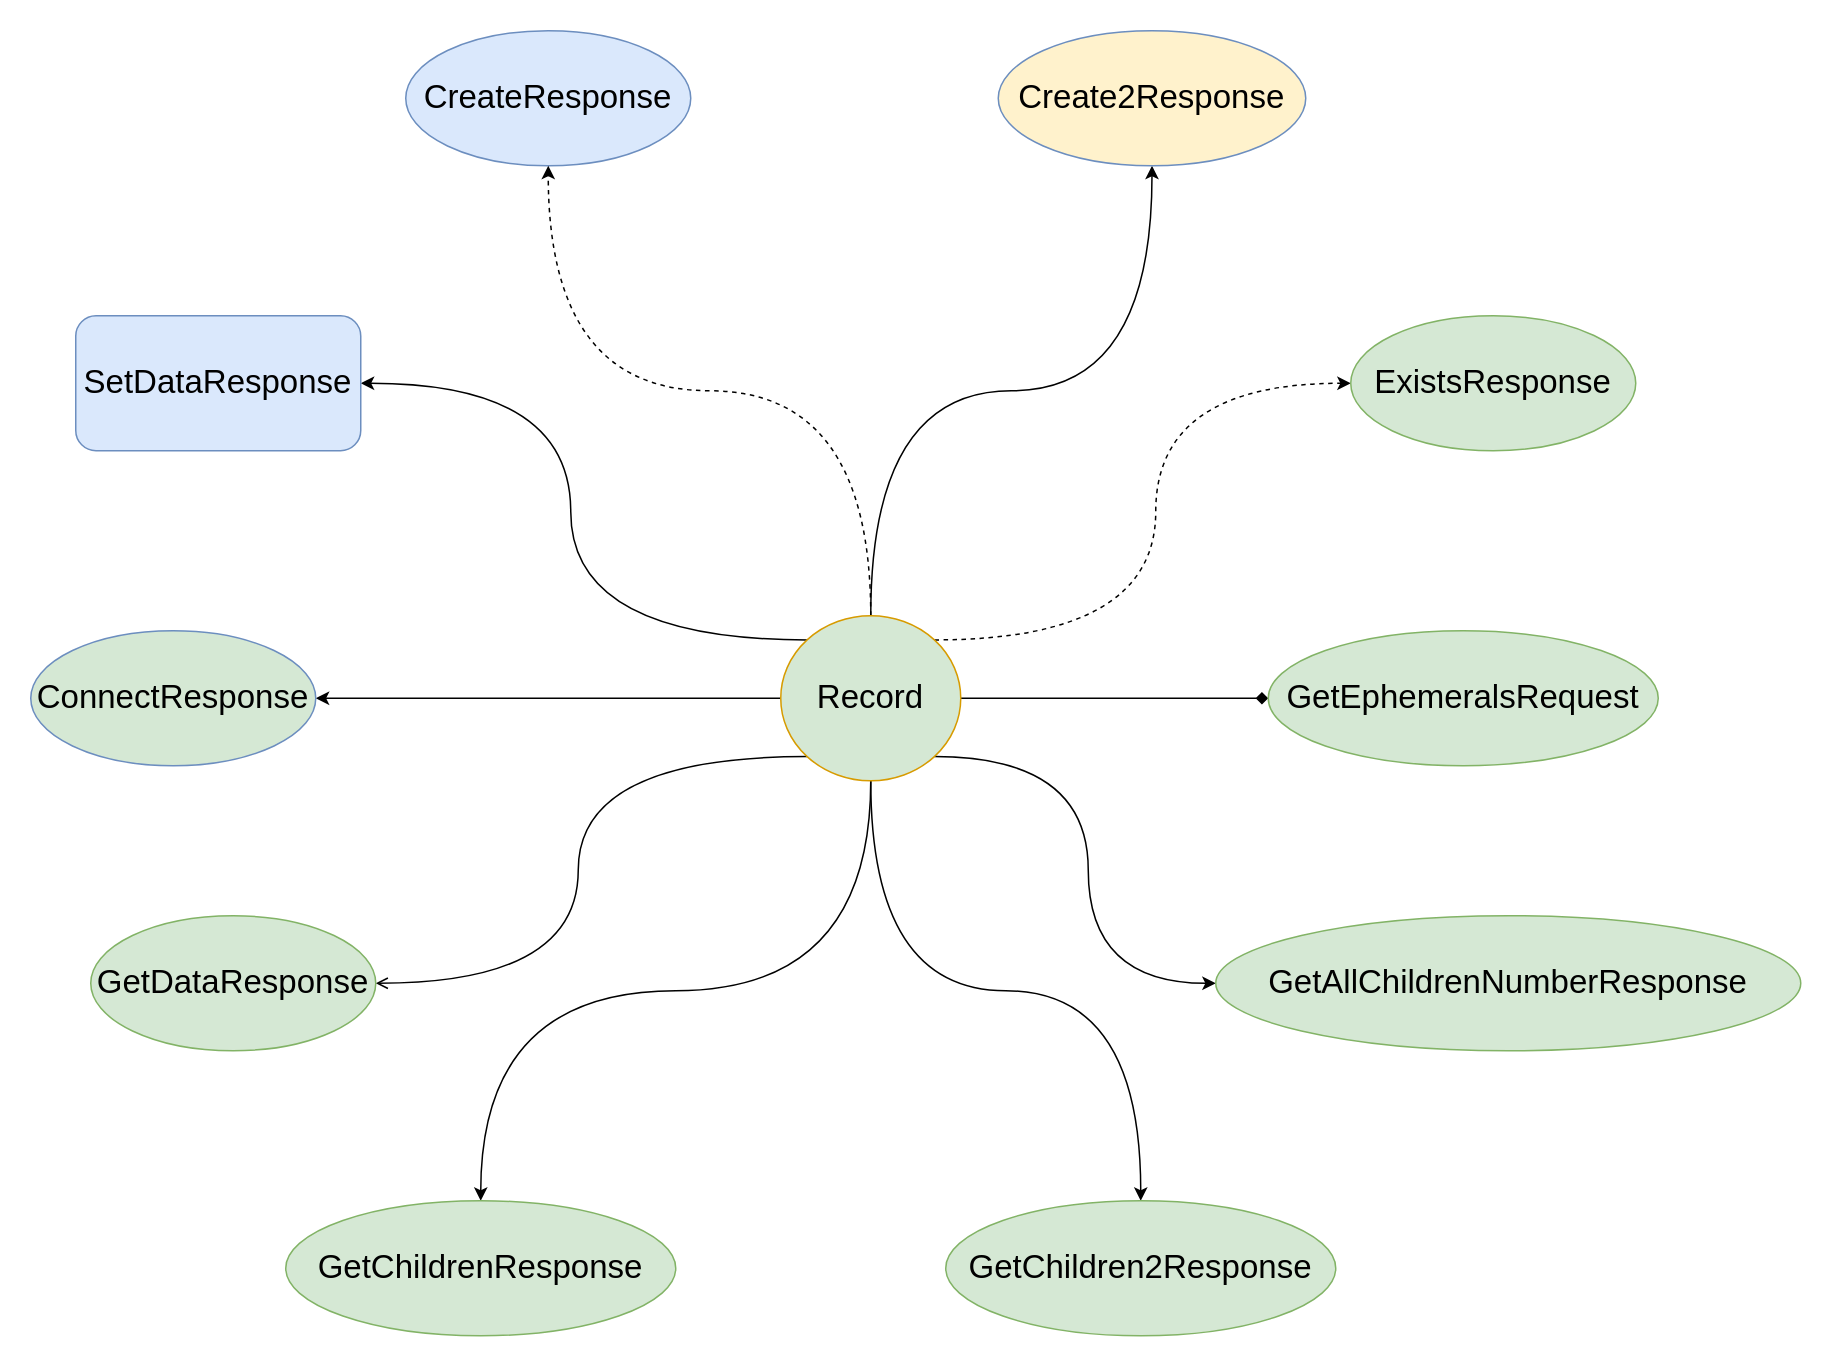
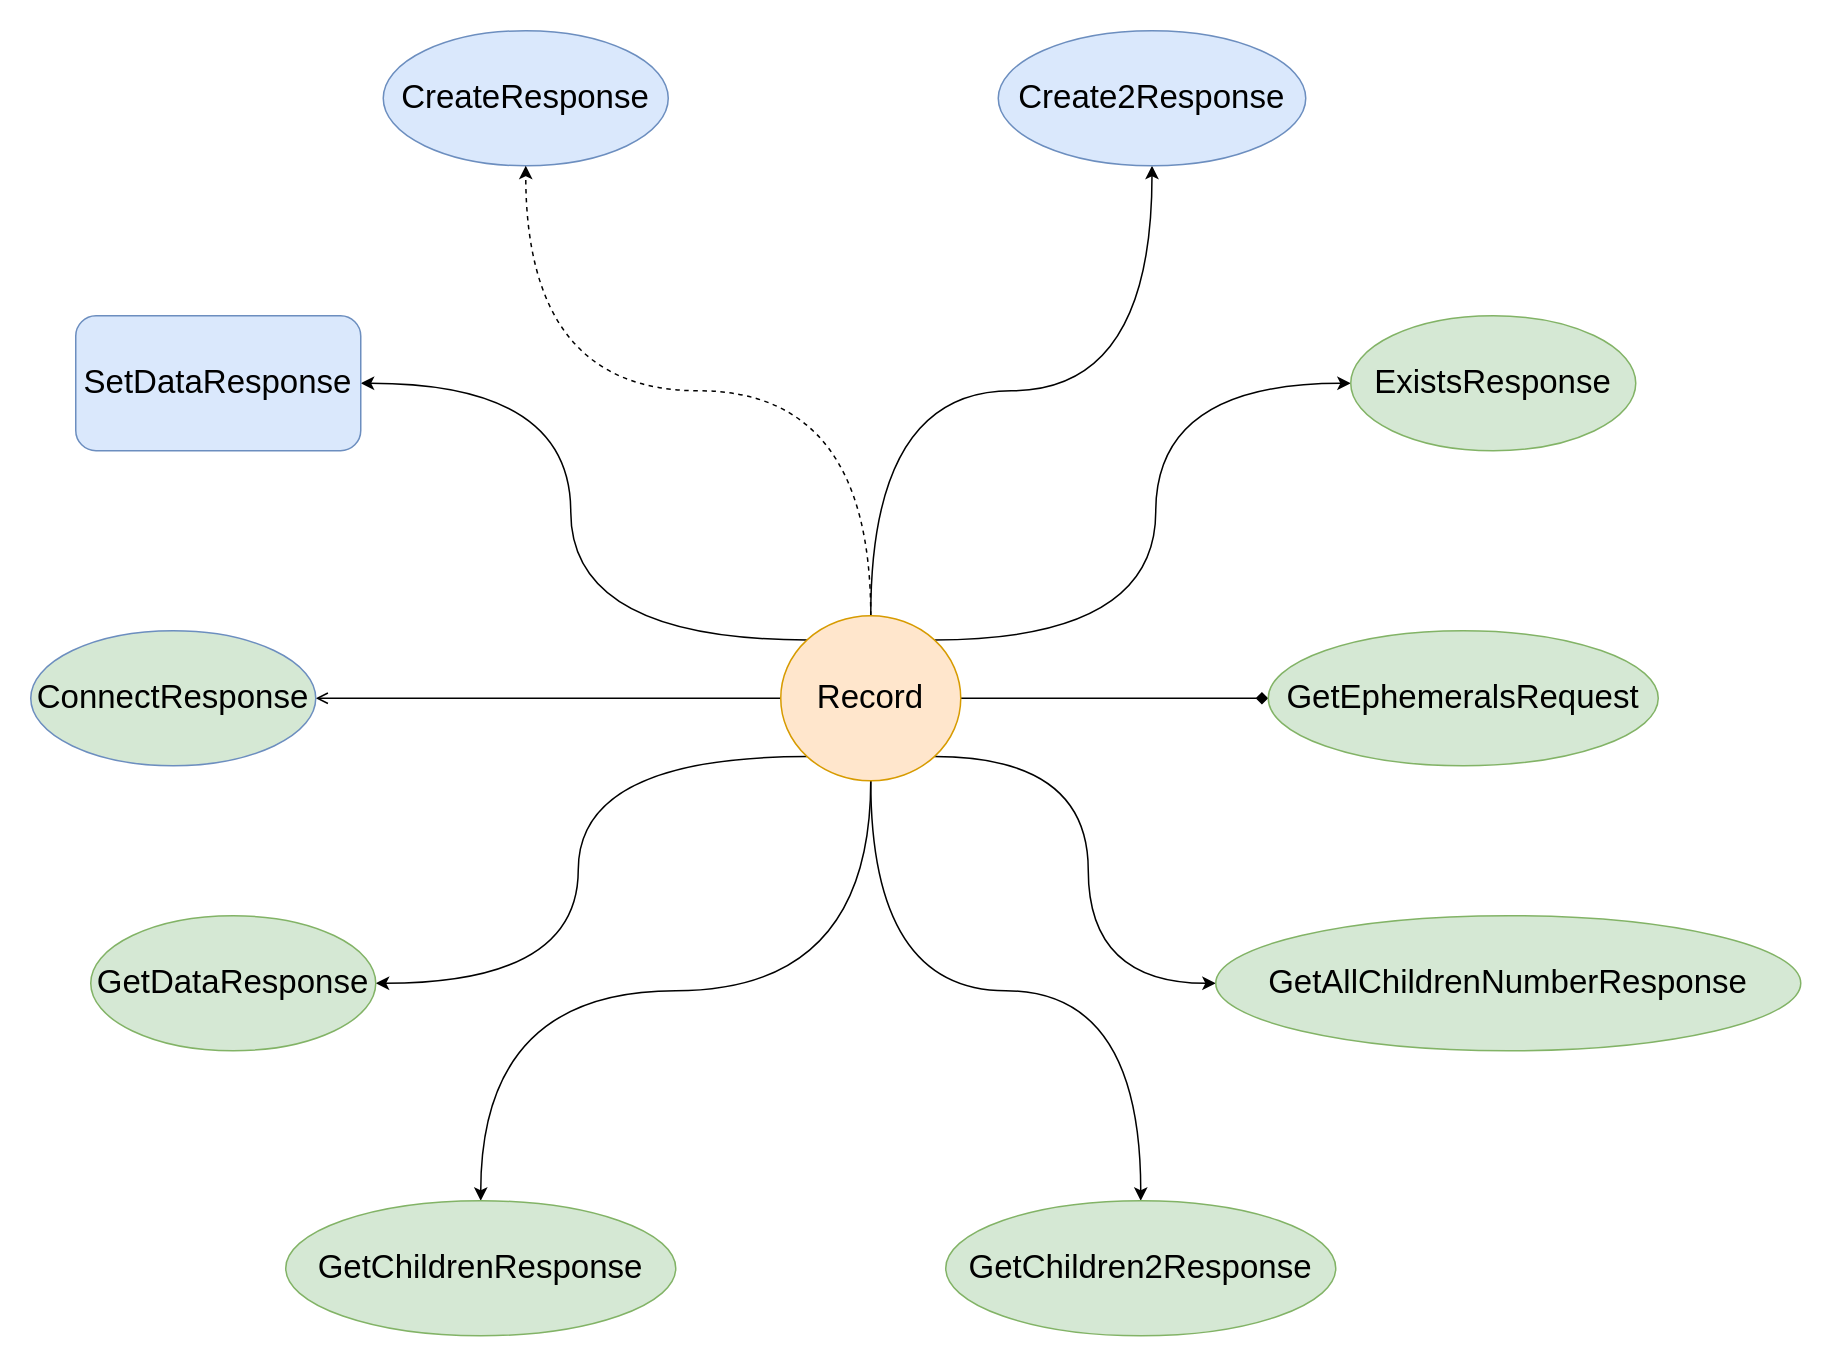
(548, 98) -> (526, 98)
(1152, 98) -> (1152, 98)
(1154, 528) -> (1154, 528)
(327, 698) -> (324, 698)
(871, 698) -> (871, 698)
(384, 983) -> (387, 983)
